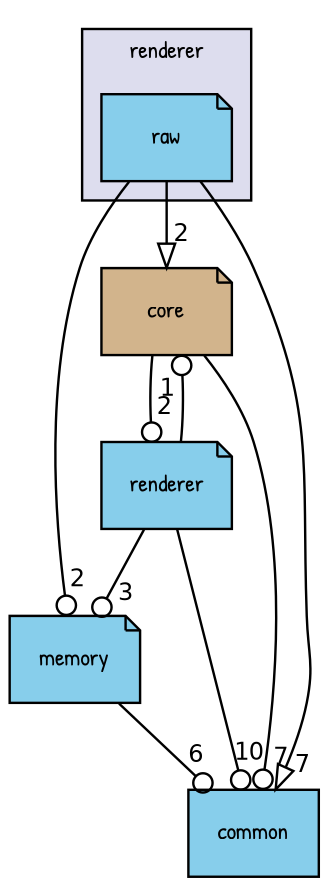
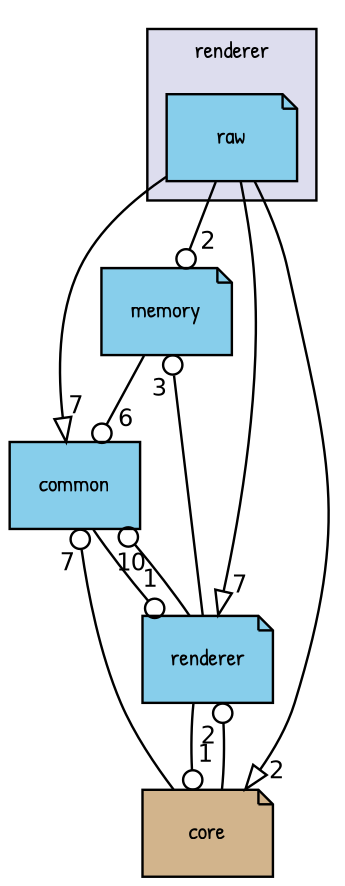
none -> (254, 387)
none -> (120, 566)
